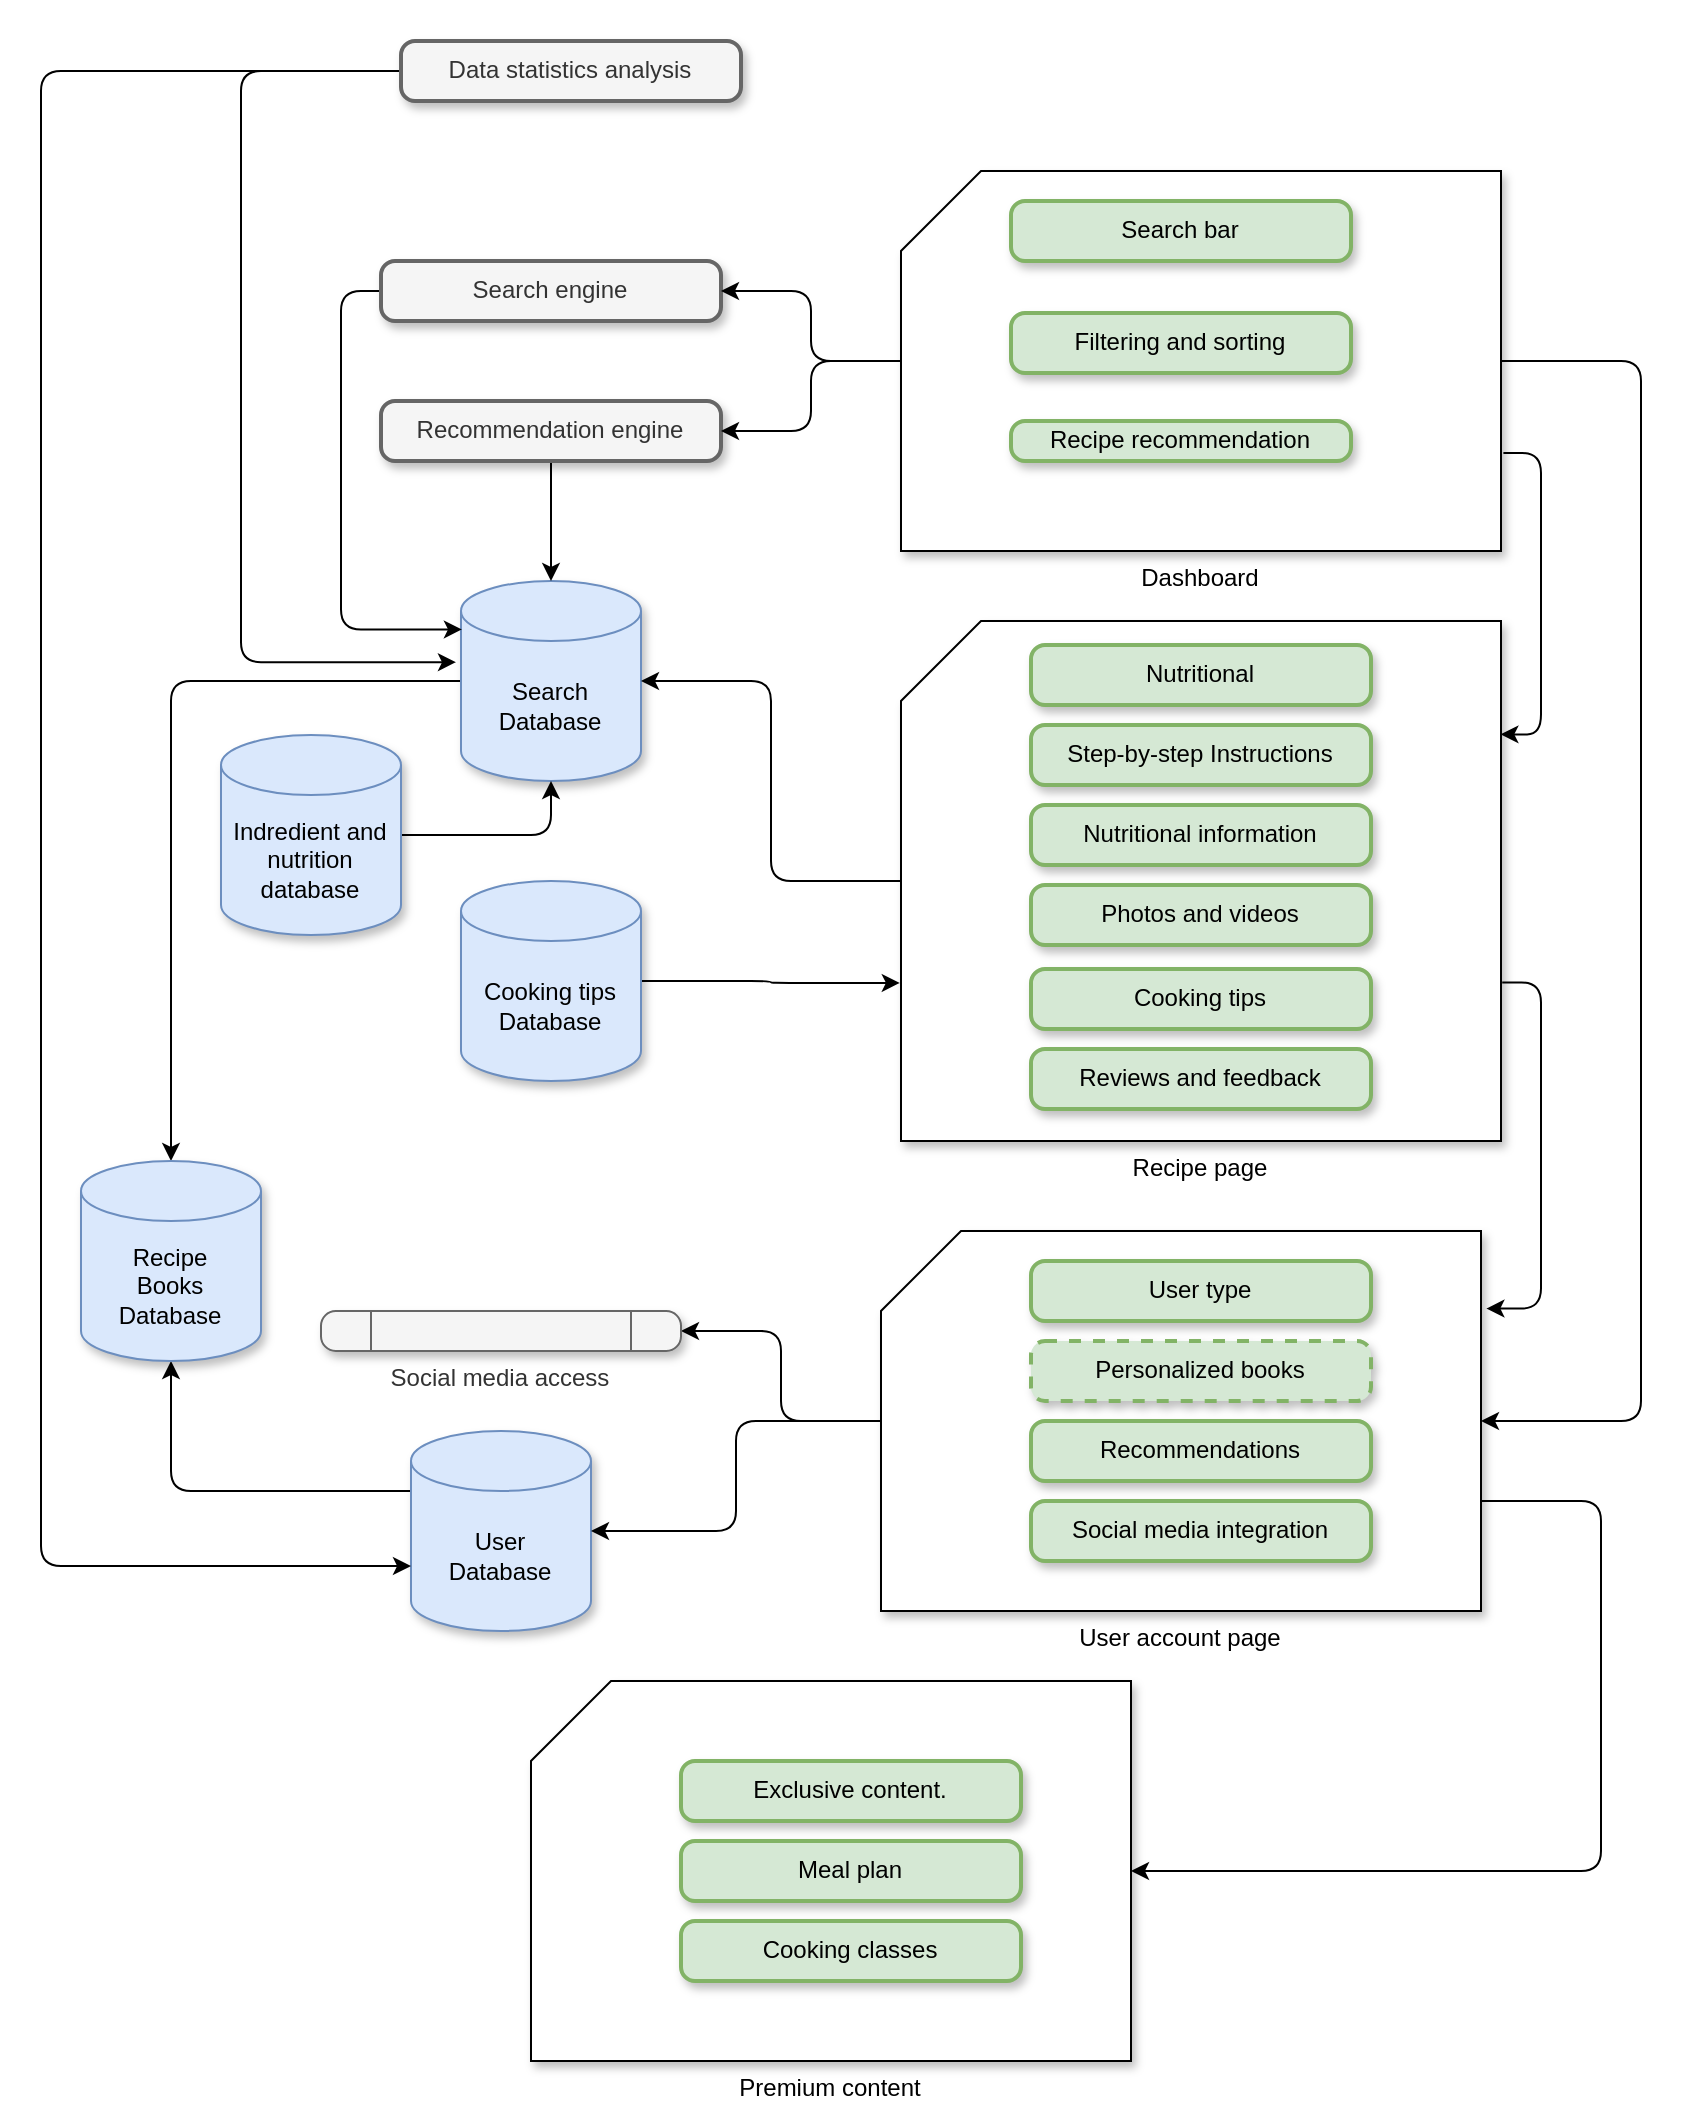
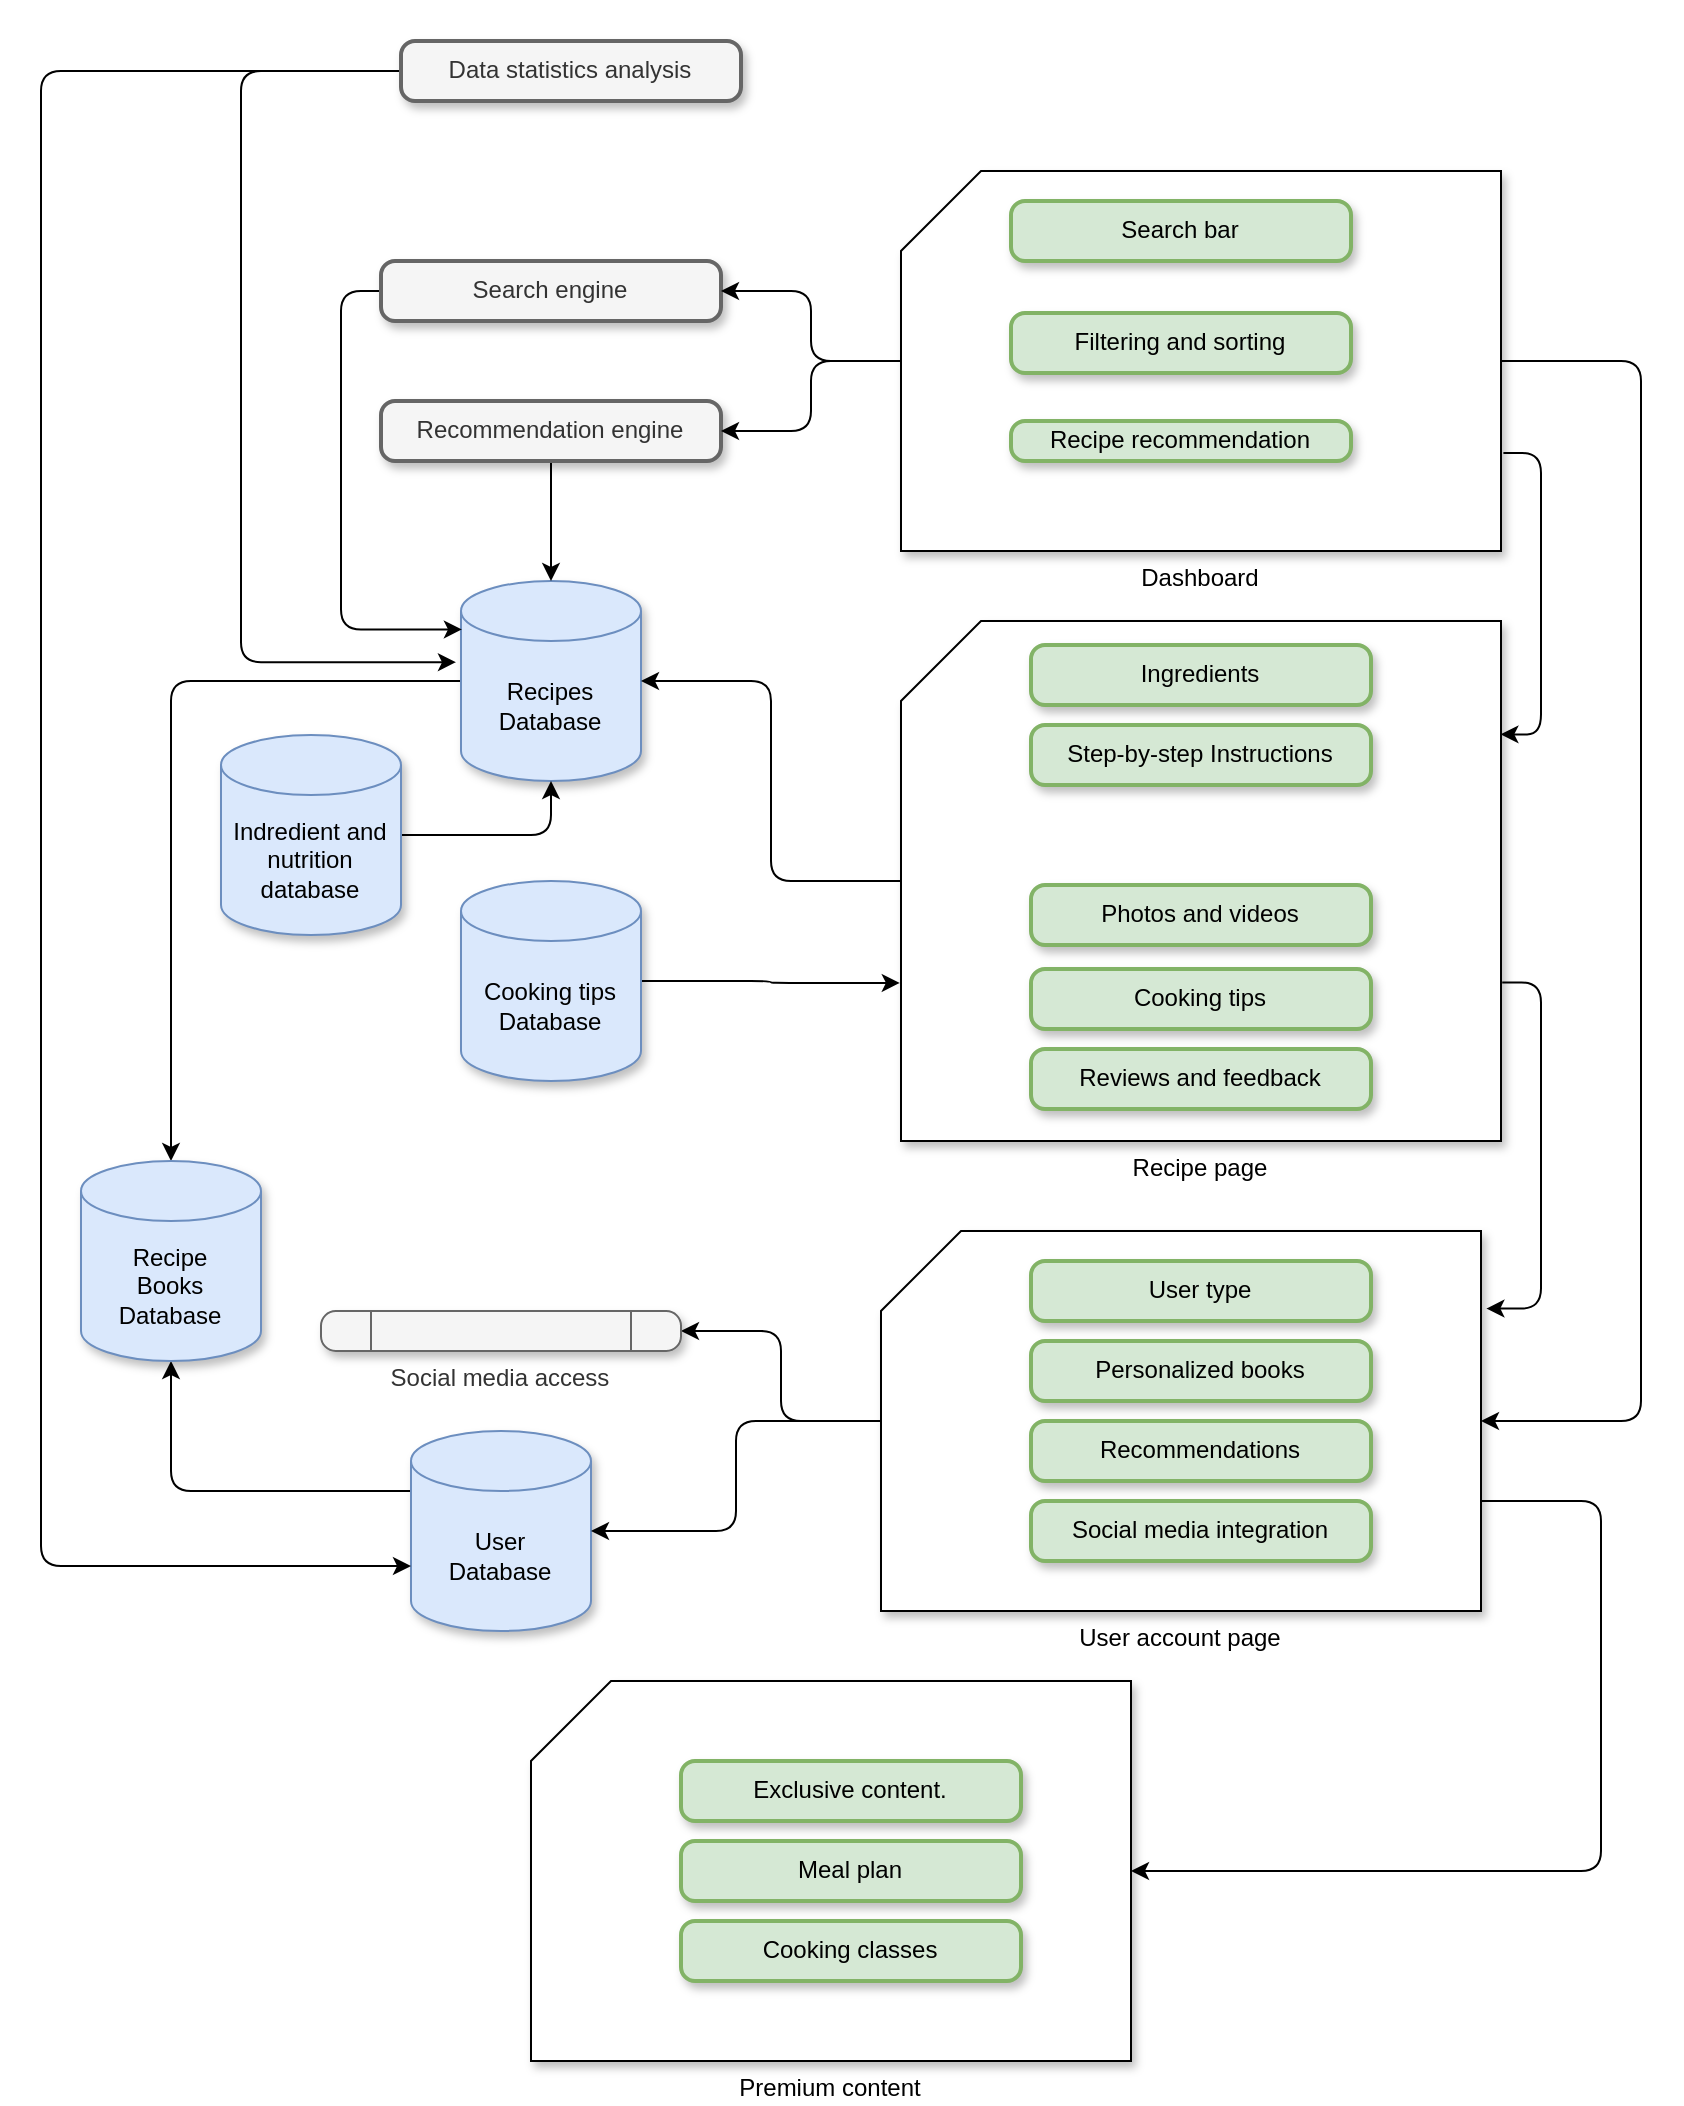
(1201, 675) -> (1201, 675)
(551, 707) -> (551, 707)
(1201, 835) -> none
(1201, 1371) -> (1201, 1371)
